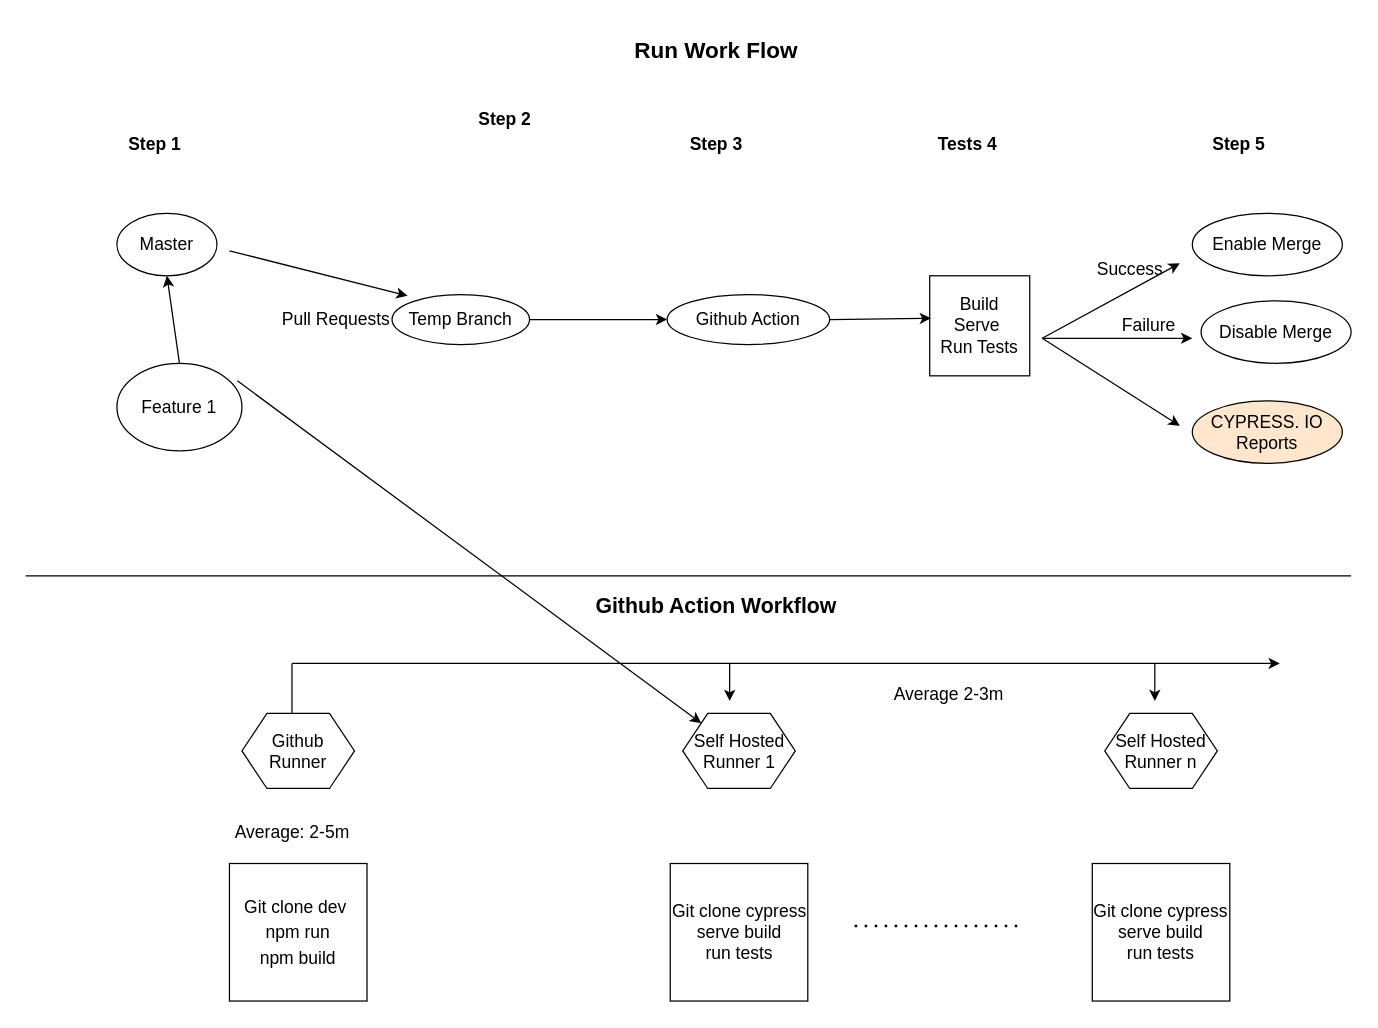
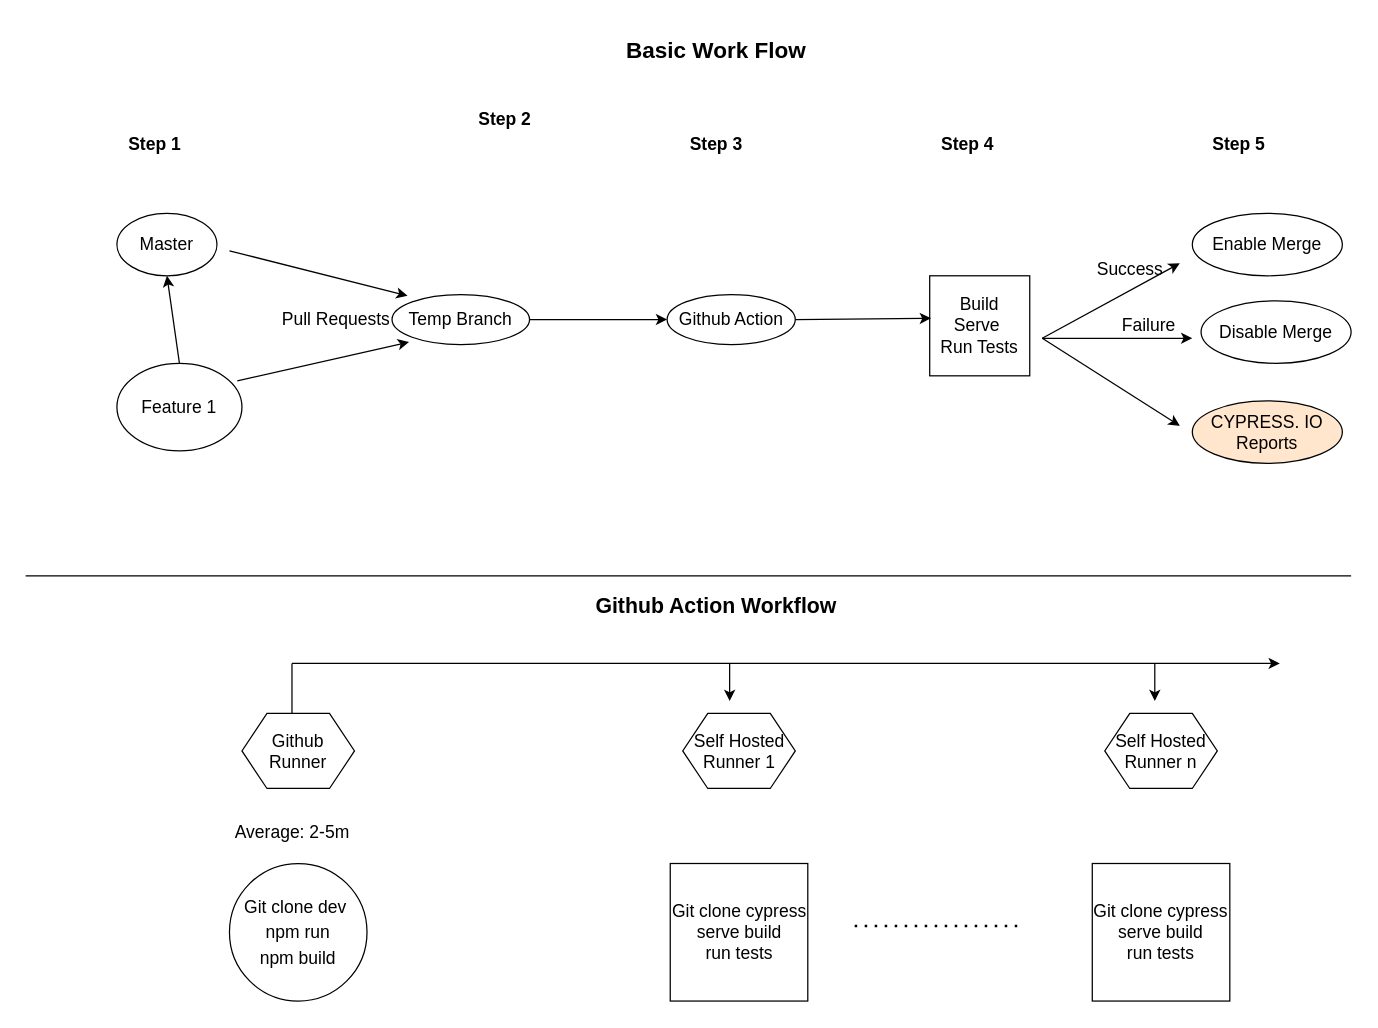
(716, 51) -> (716, 51)
(968, 144) -> (968, 144)
(748, 319) -> (731, 319)
(368, 477) -> (319, 362)
(948, 694) -> none
(298, 932) -> (298, 932)
